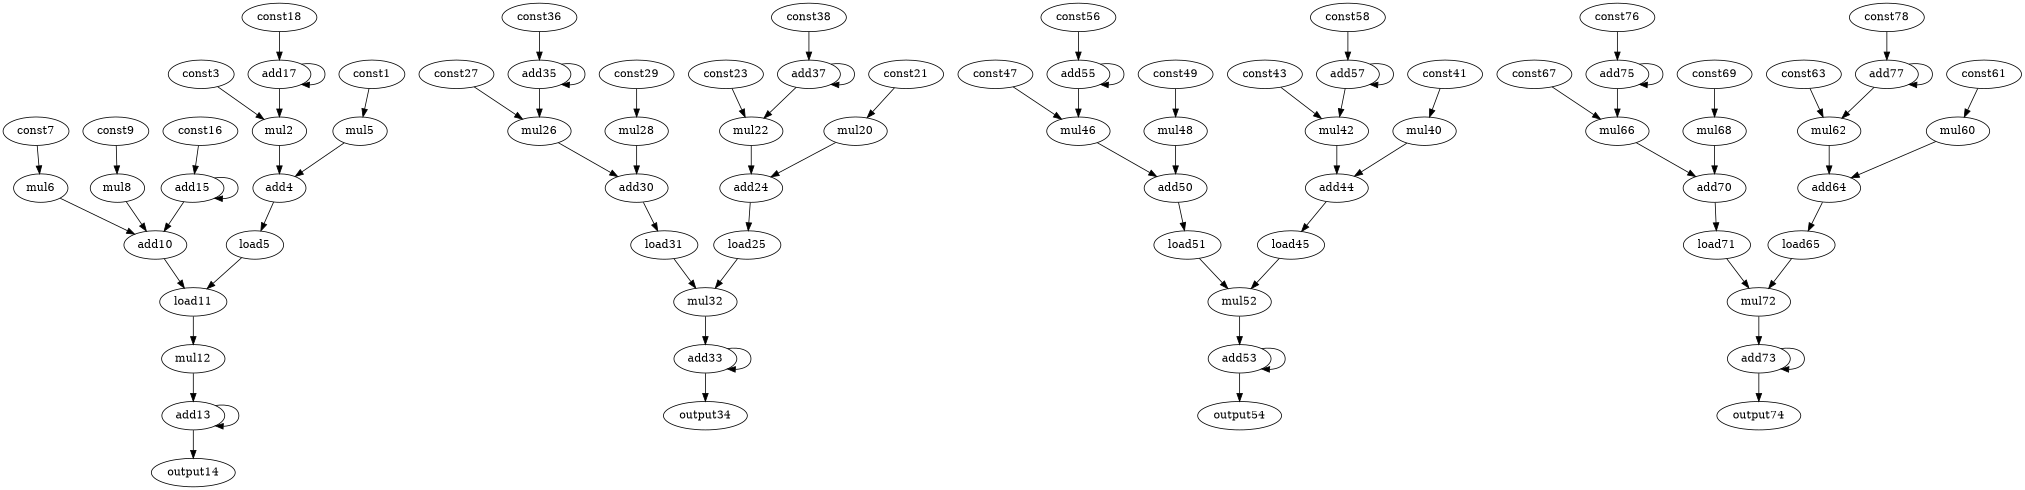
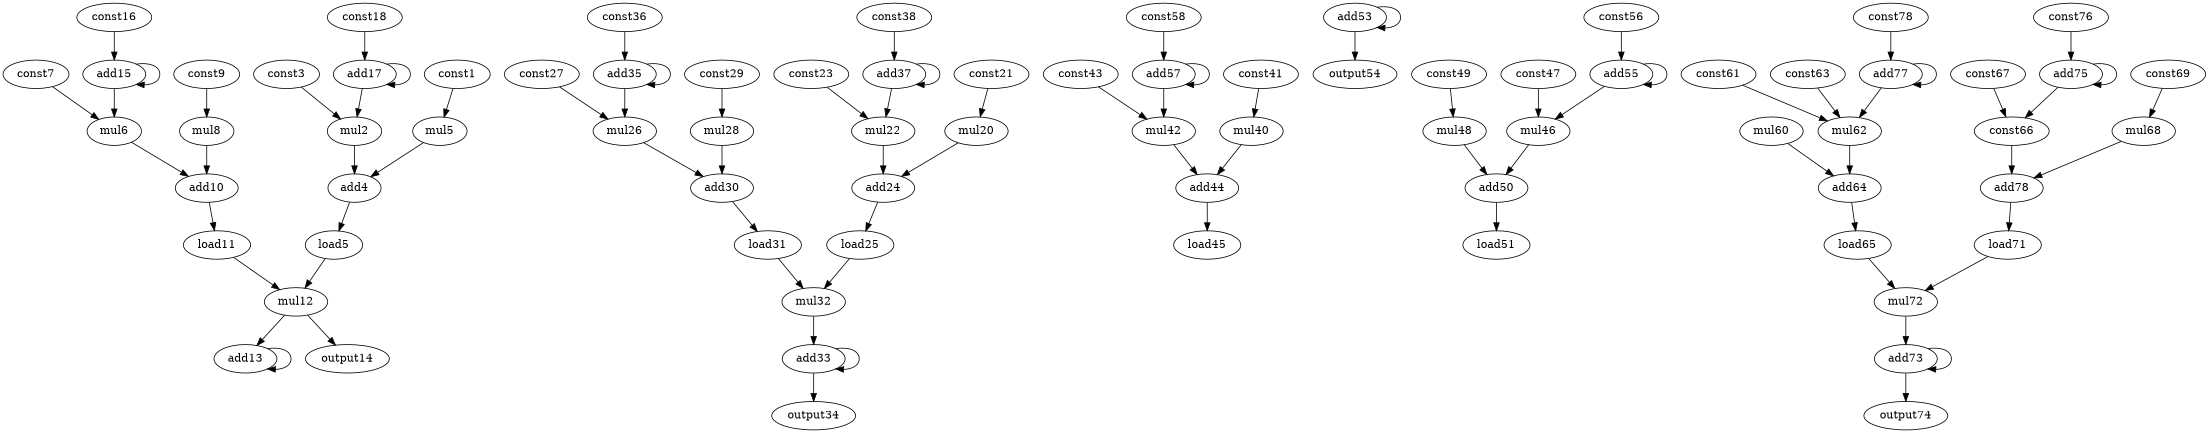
(1973, 99) -> (1781, 101)
(1617, 131) -> (2012, 131)
(1715, 188) -> (2012, 188)
(176, 213) -> (114, 99)
(227, 271) -> (317, 270)
(1240, 302) -> none
(193, 440) -> (319, 327)
